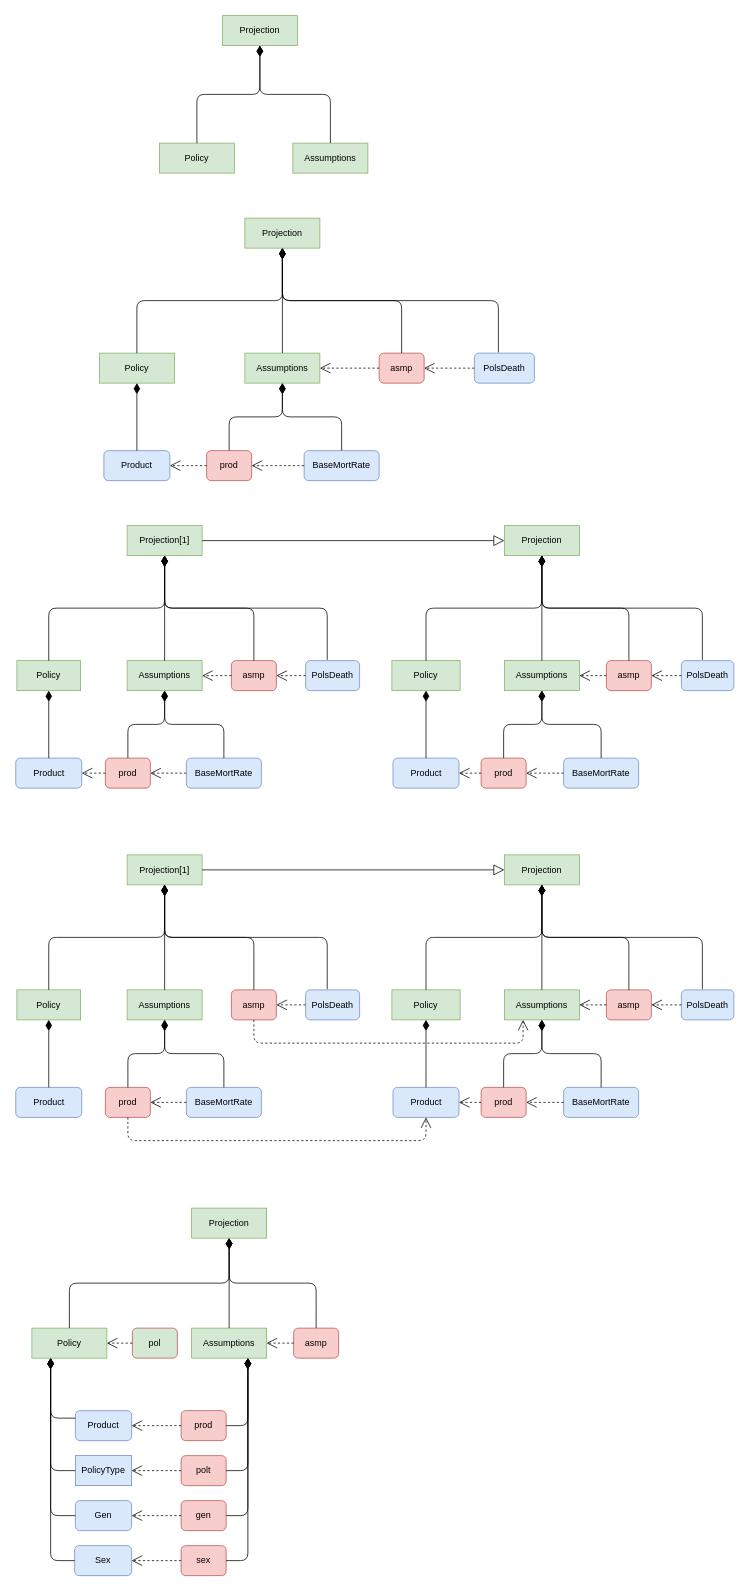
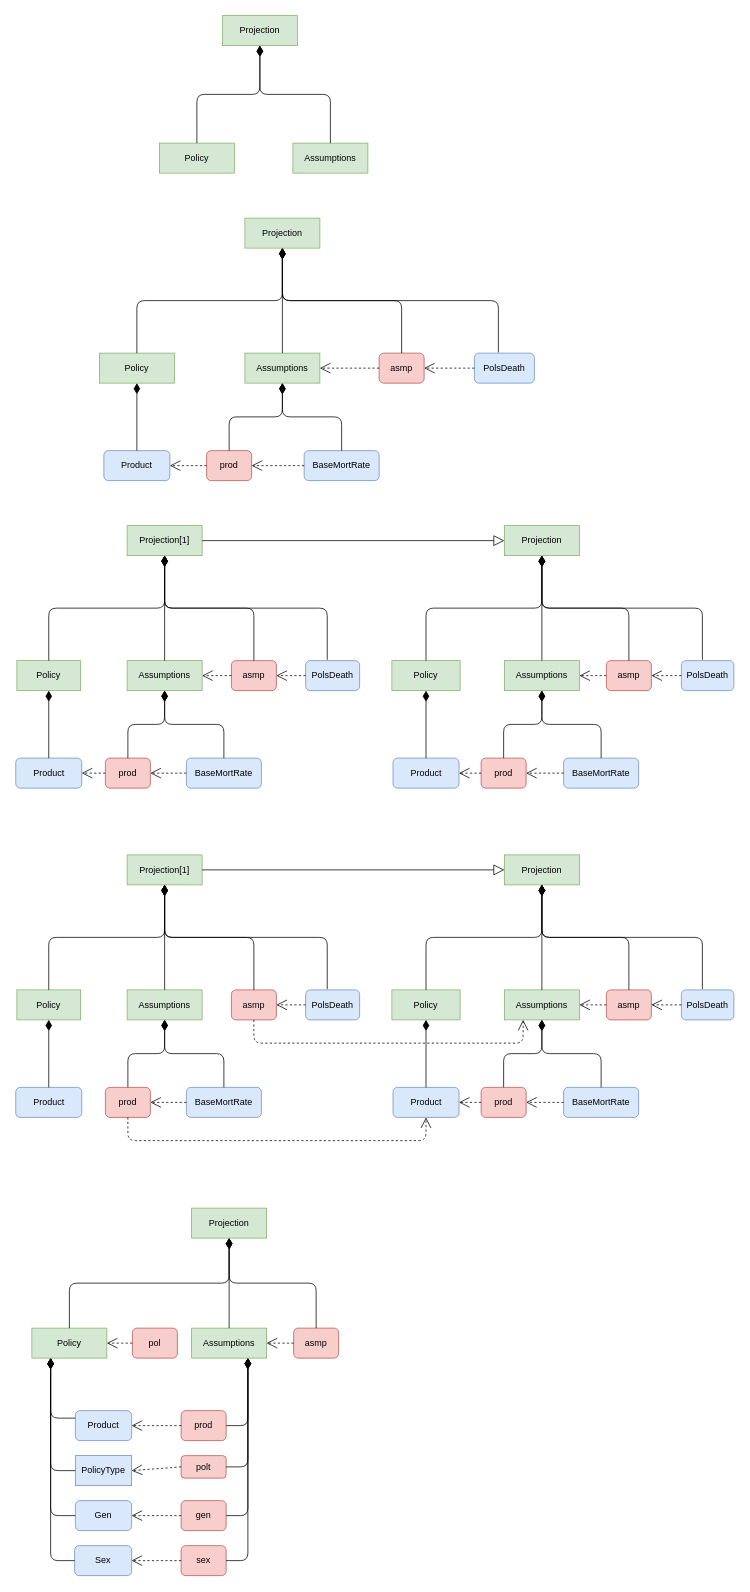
(155, 1343) -> (155, 1343)
(204, 1470) -> (204, 1467)
